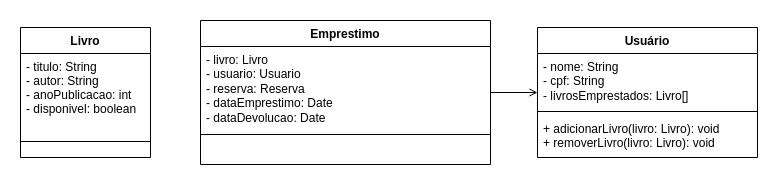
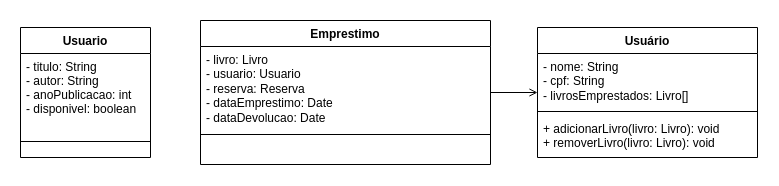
(85, 41) -> (85, 41)
